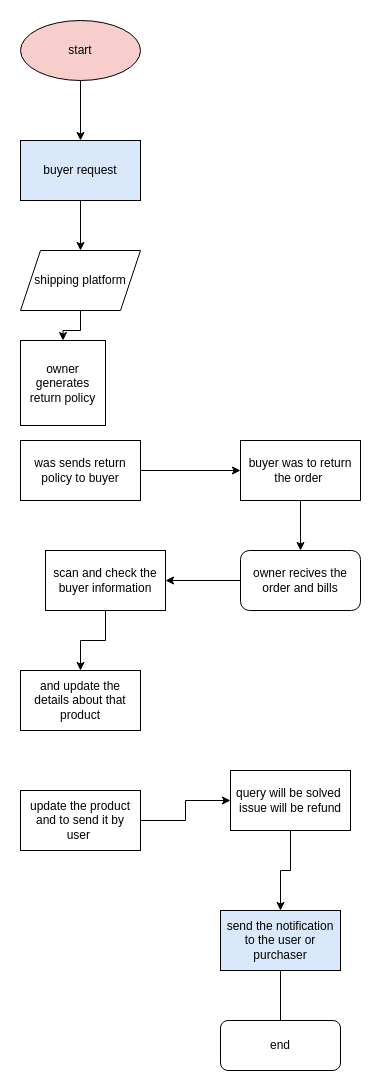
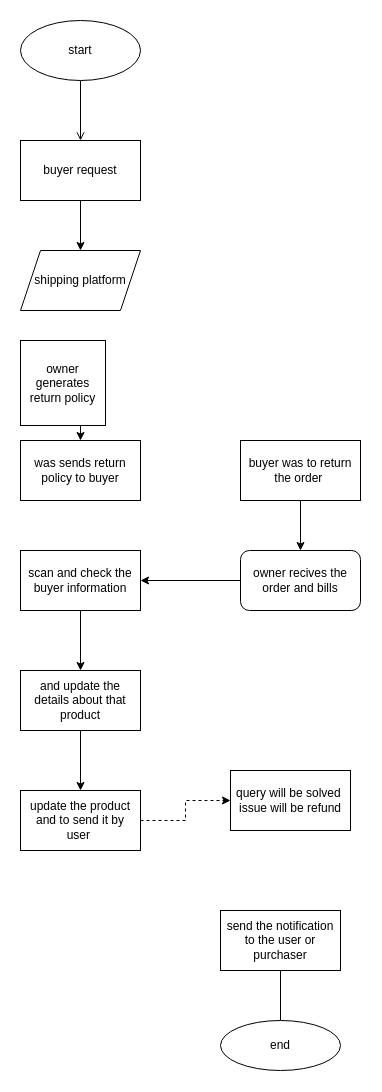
(81, 51) -> (81, 51)
(81, 132) -> (81, 134)
(81, 171) -> (81, 171)
(81, 331) -> none
none -> (81, 429)
(187, 471) -> none
(106, 581) -> (81, 581)
none -> (81, 757)
(186, 814) -> (186, 814)
(290, 871) -> none
(281, 941) -> (281, 941)
(281, 1046) -> (281, 1046)
